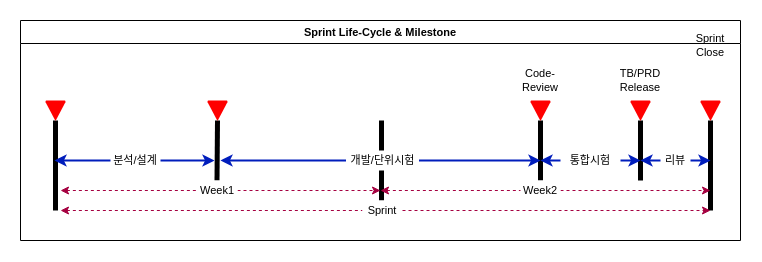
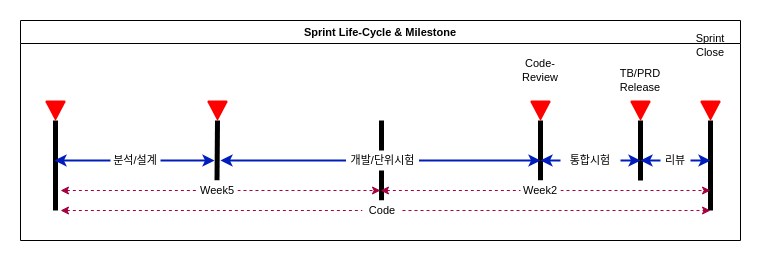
(541, 81) -> (541, 71)
(218, 191) -> (218, 191)
(383, 211) -> (383, 211)
